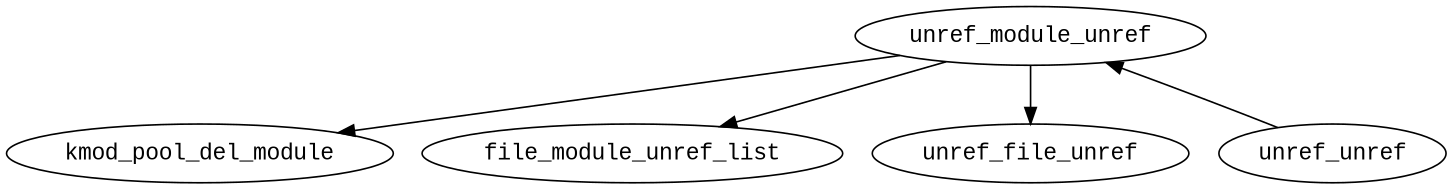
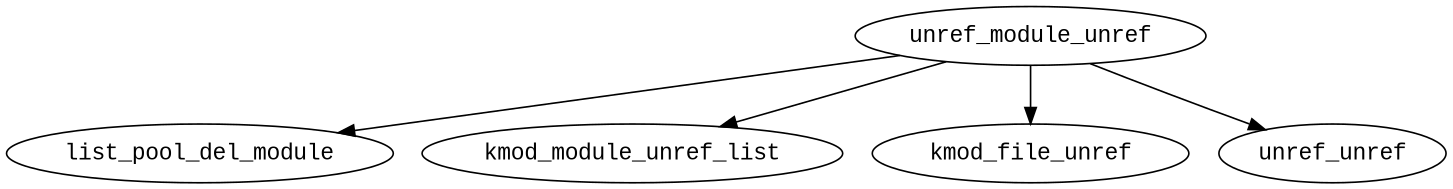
(1200, 97) -> (1170, 94)
(200, 153) -> (200, 153)
(632, 153) -> (632, 153)
(1031, 153) -> (1031, 153)
